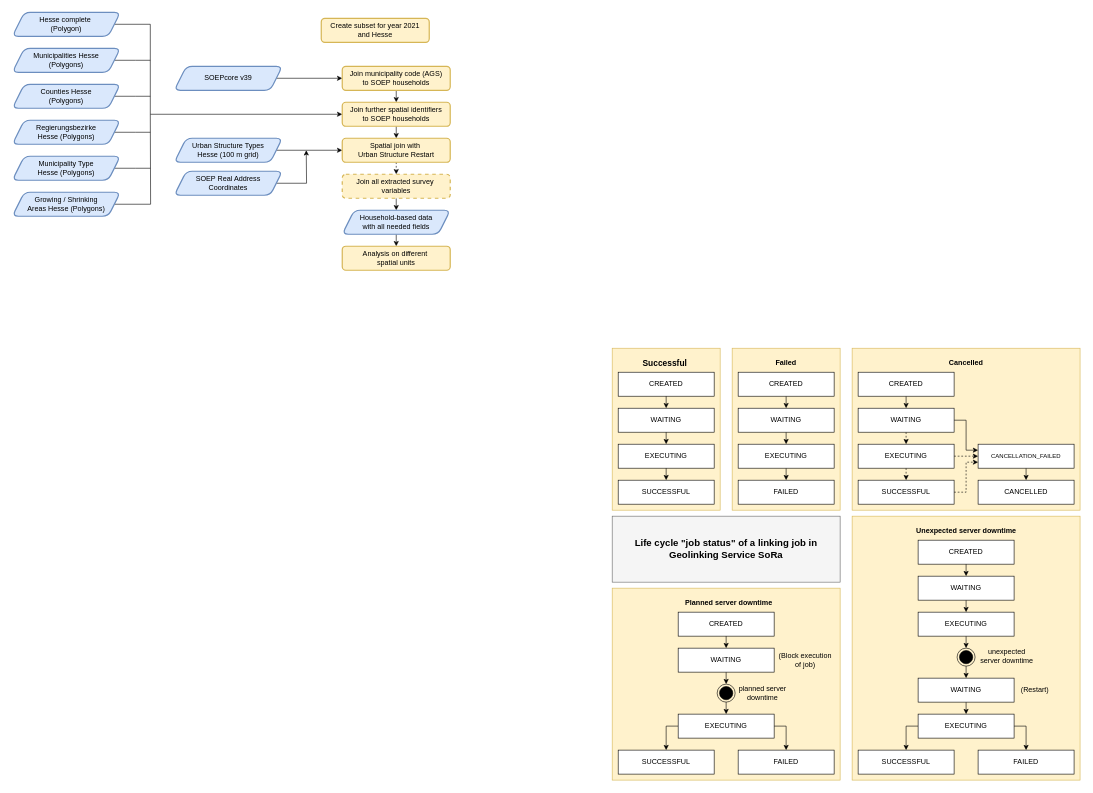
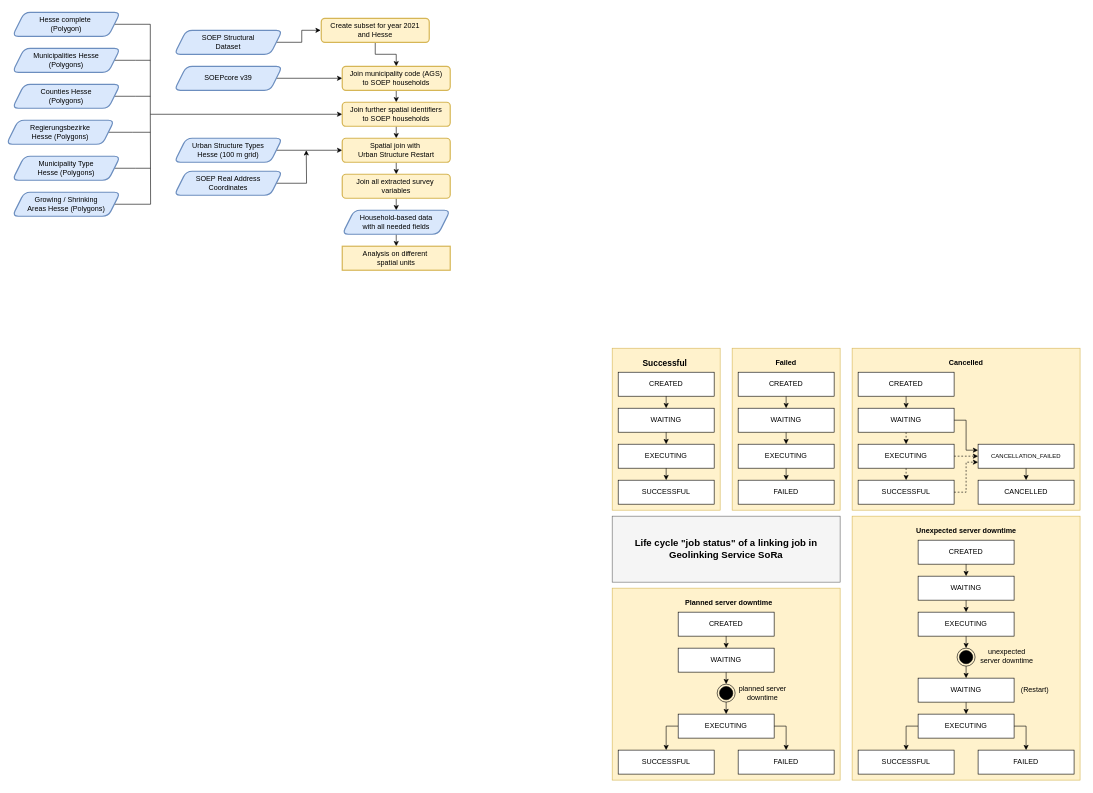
none -> (302, 30)
none -> (228, 42)
none -> (396, 56)
(66, 132) -> (60, 132)
(396, 166) -> (396, 166)
(396, 186) -> (396, 186)
(396, 258) -> (396, 258)
(806, 660) -> none
